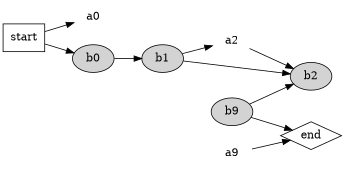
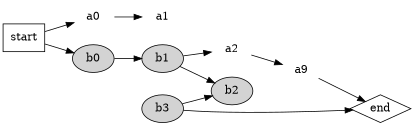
none -> (163, 17)
(268, 57) -> (263, 59)
(232, 112) -> (163, 109)
